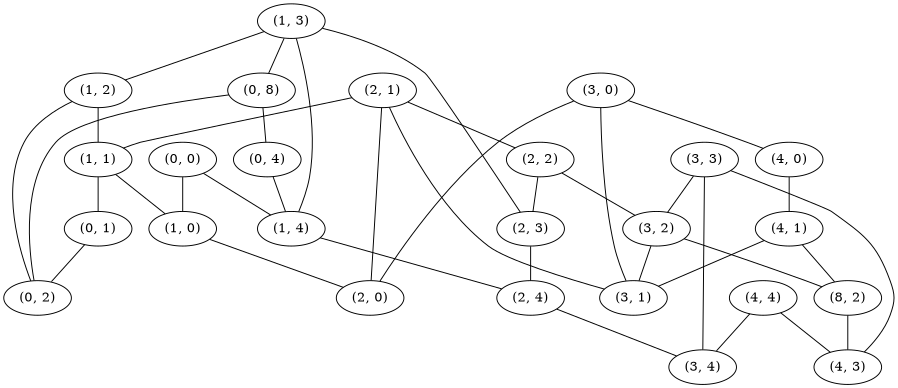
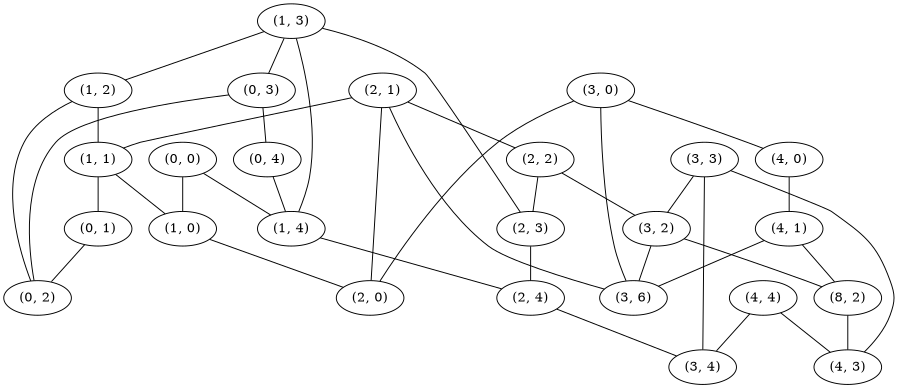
(262, 90) -> (262, 90)
(633, 298) -> (633, 298)
